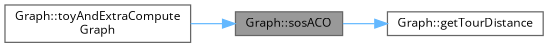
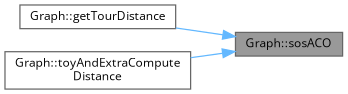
(98, 24) -> (98, 70)
(359, 24) -> (199, 31)
